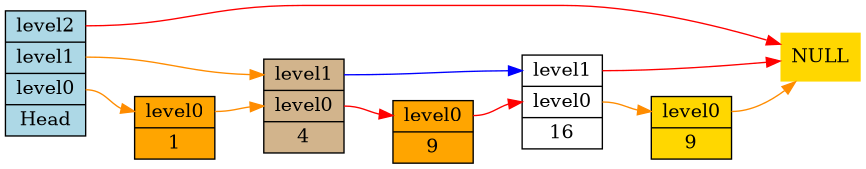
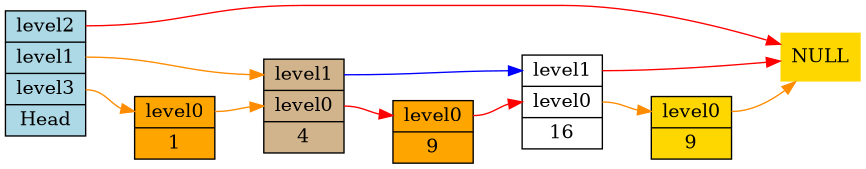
(46, 88) -> (46, 88)
